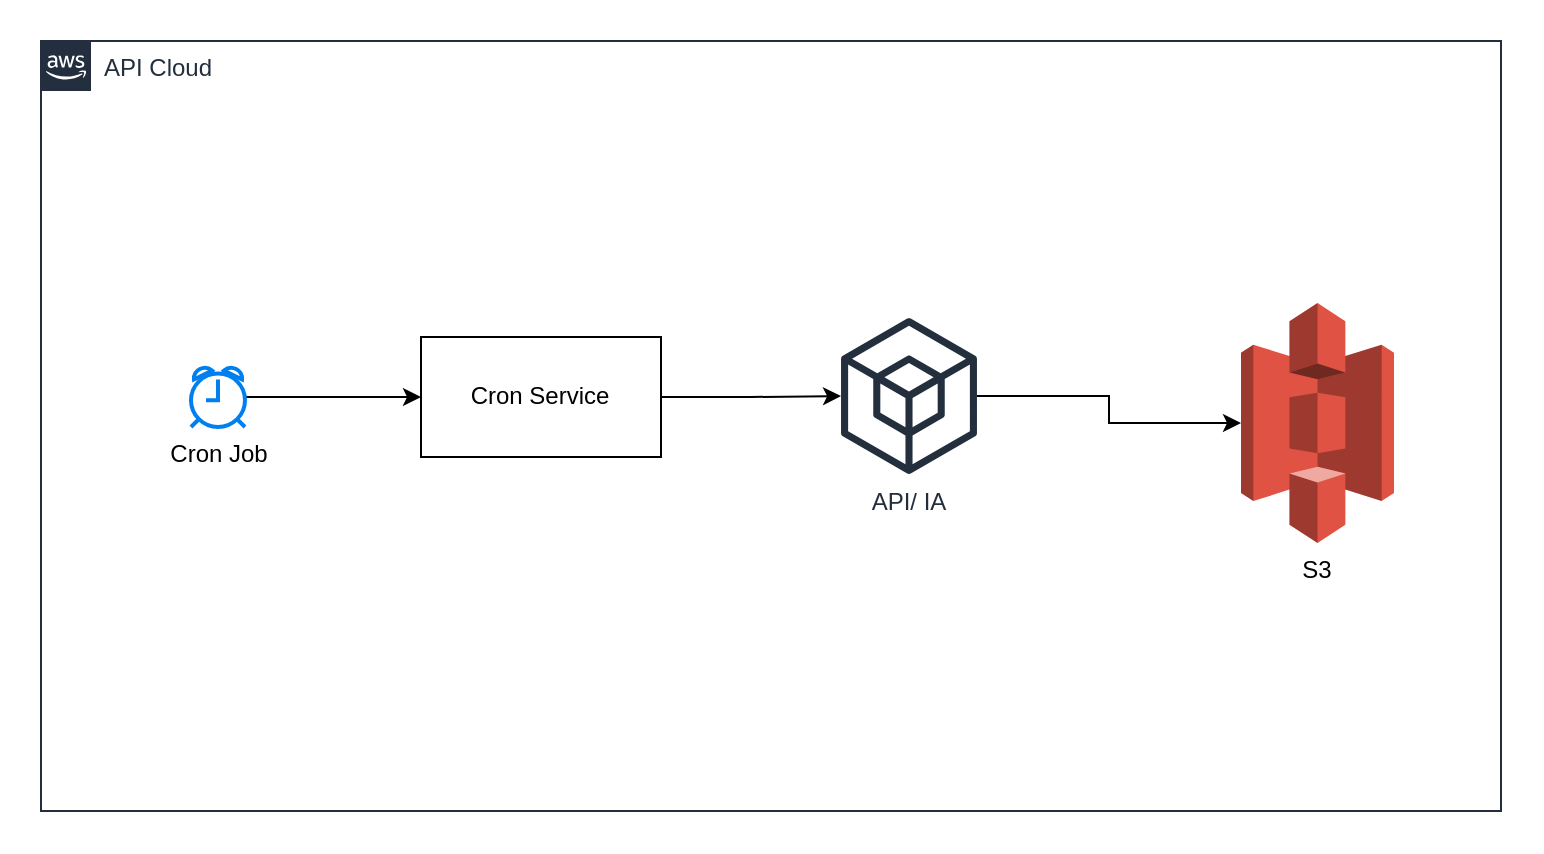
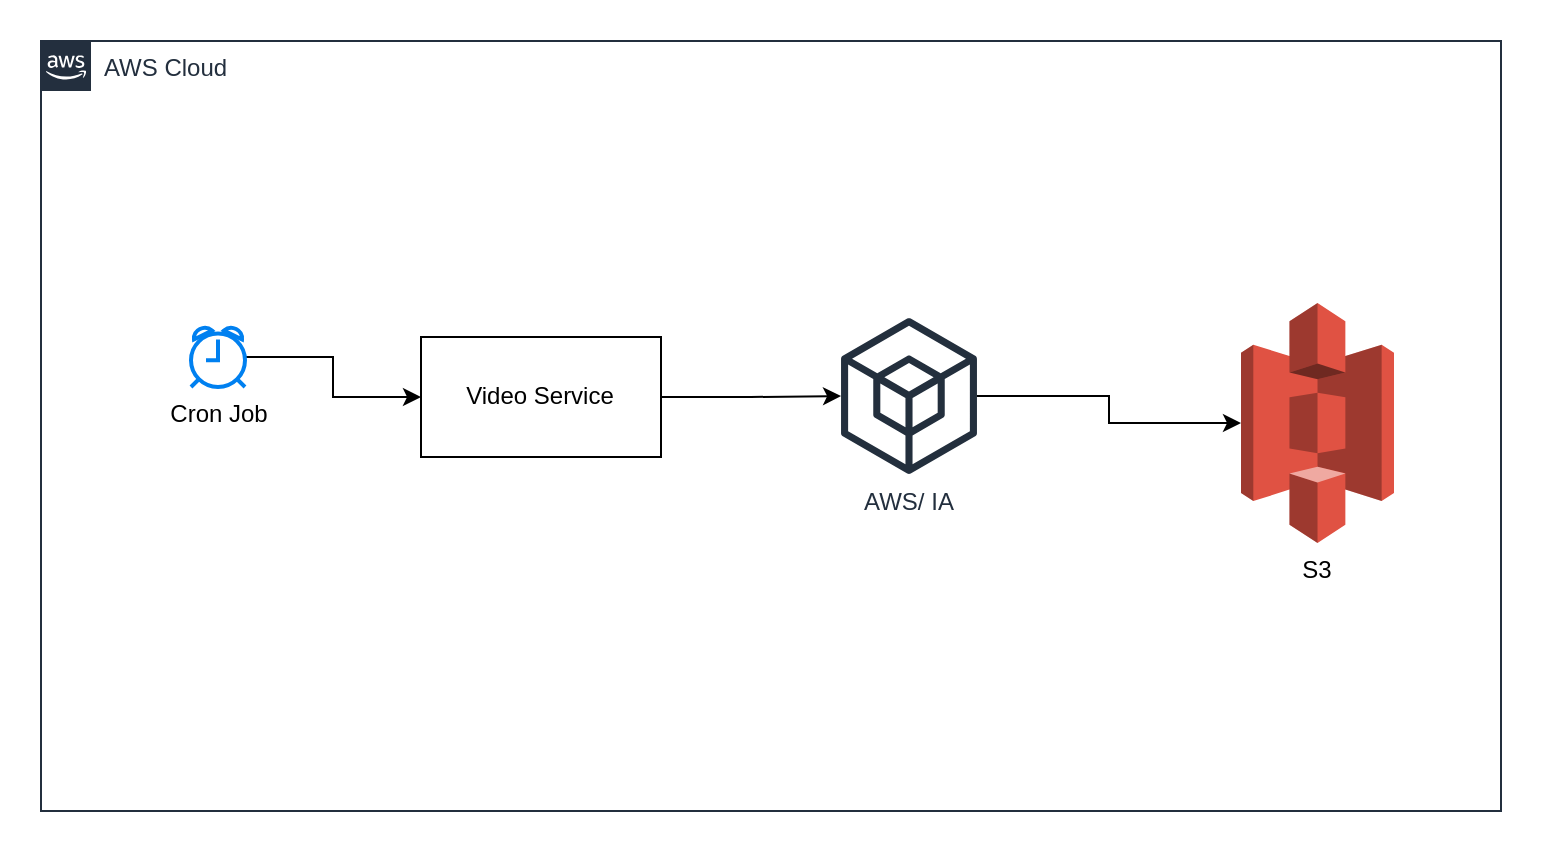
(159, 69) -> (159, 69)
(218, 397) -> (218, 357)
(541, 397) -> (541, 397)
(910, 503) -> (910, 503)
